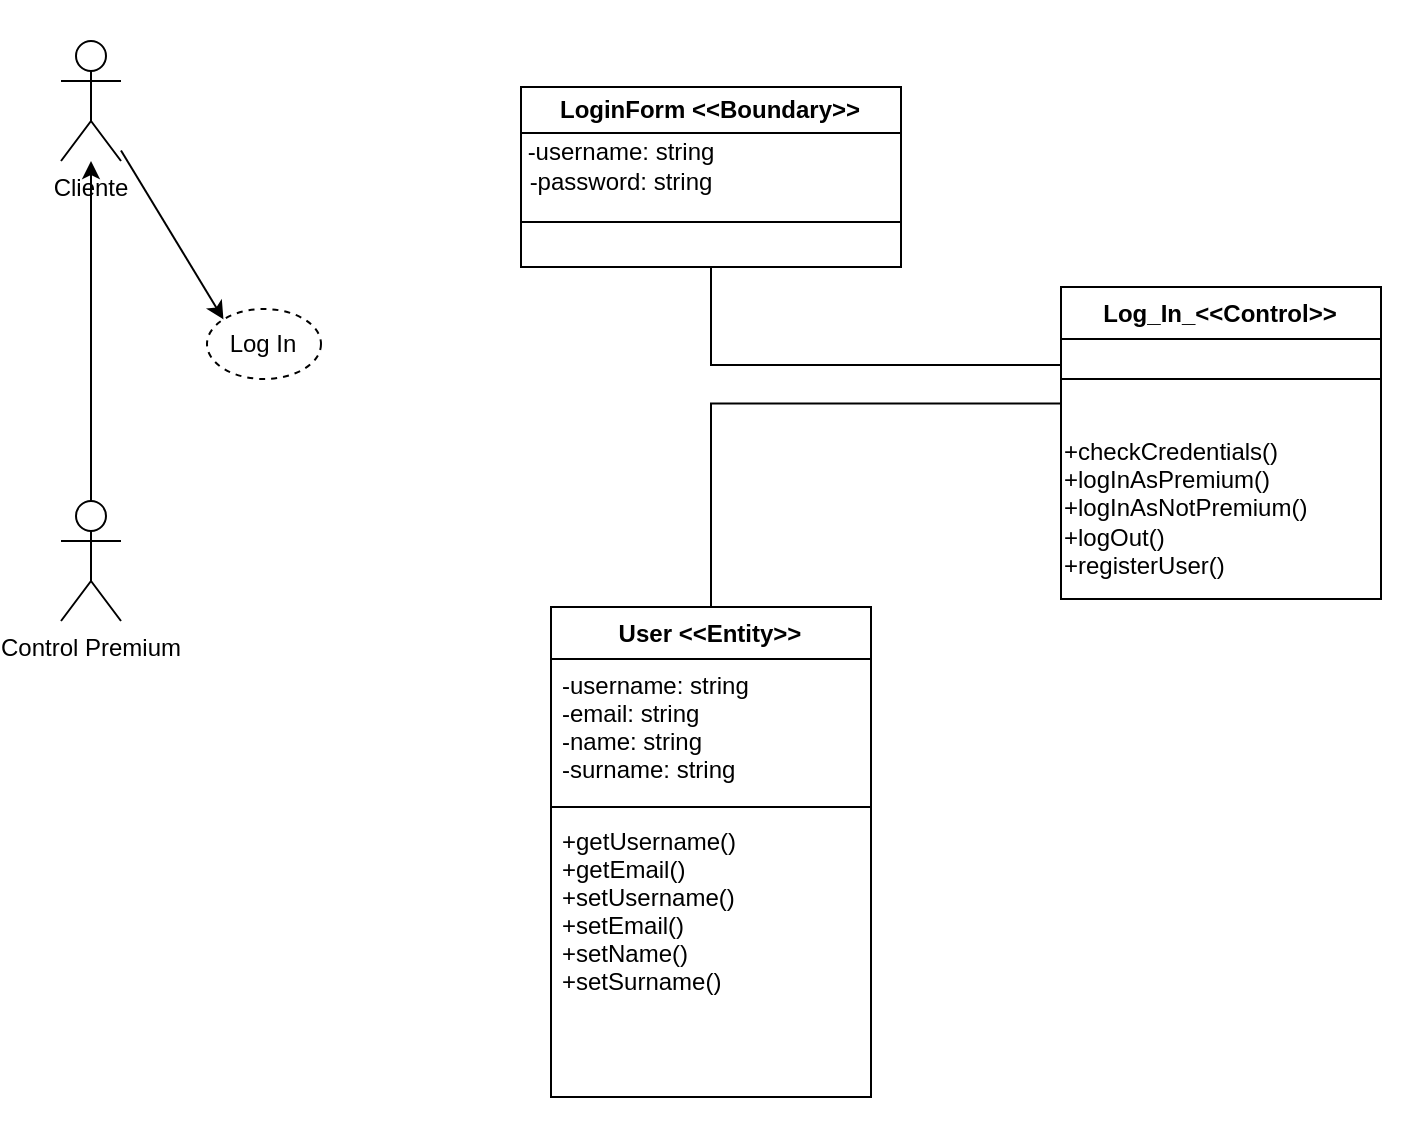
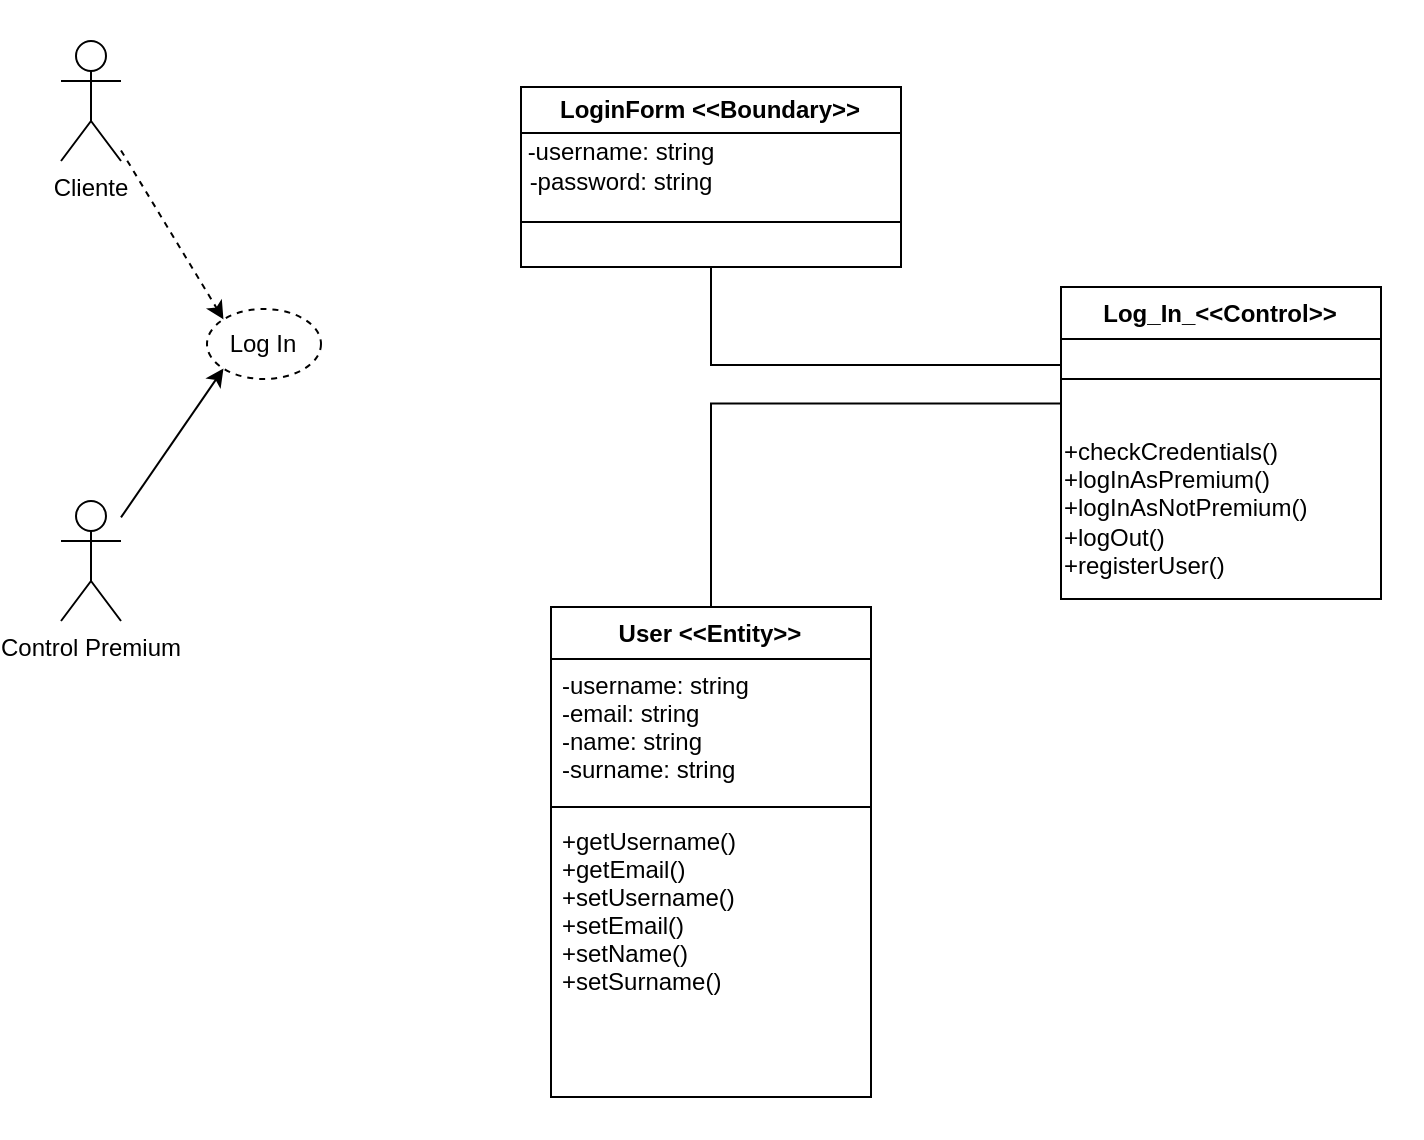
(169, 229) -> (169, 229)
(91, 338) -> (168, 449)
